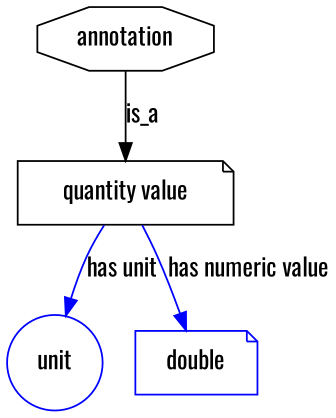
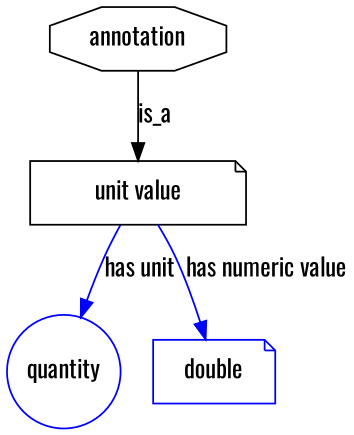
(126, 193) -> (138, 193)
(55, 363) -> (64, 372)
